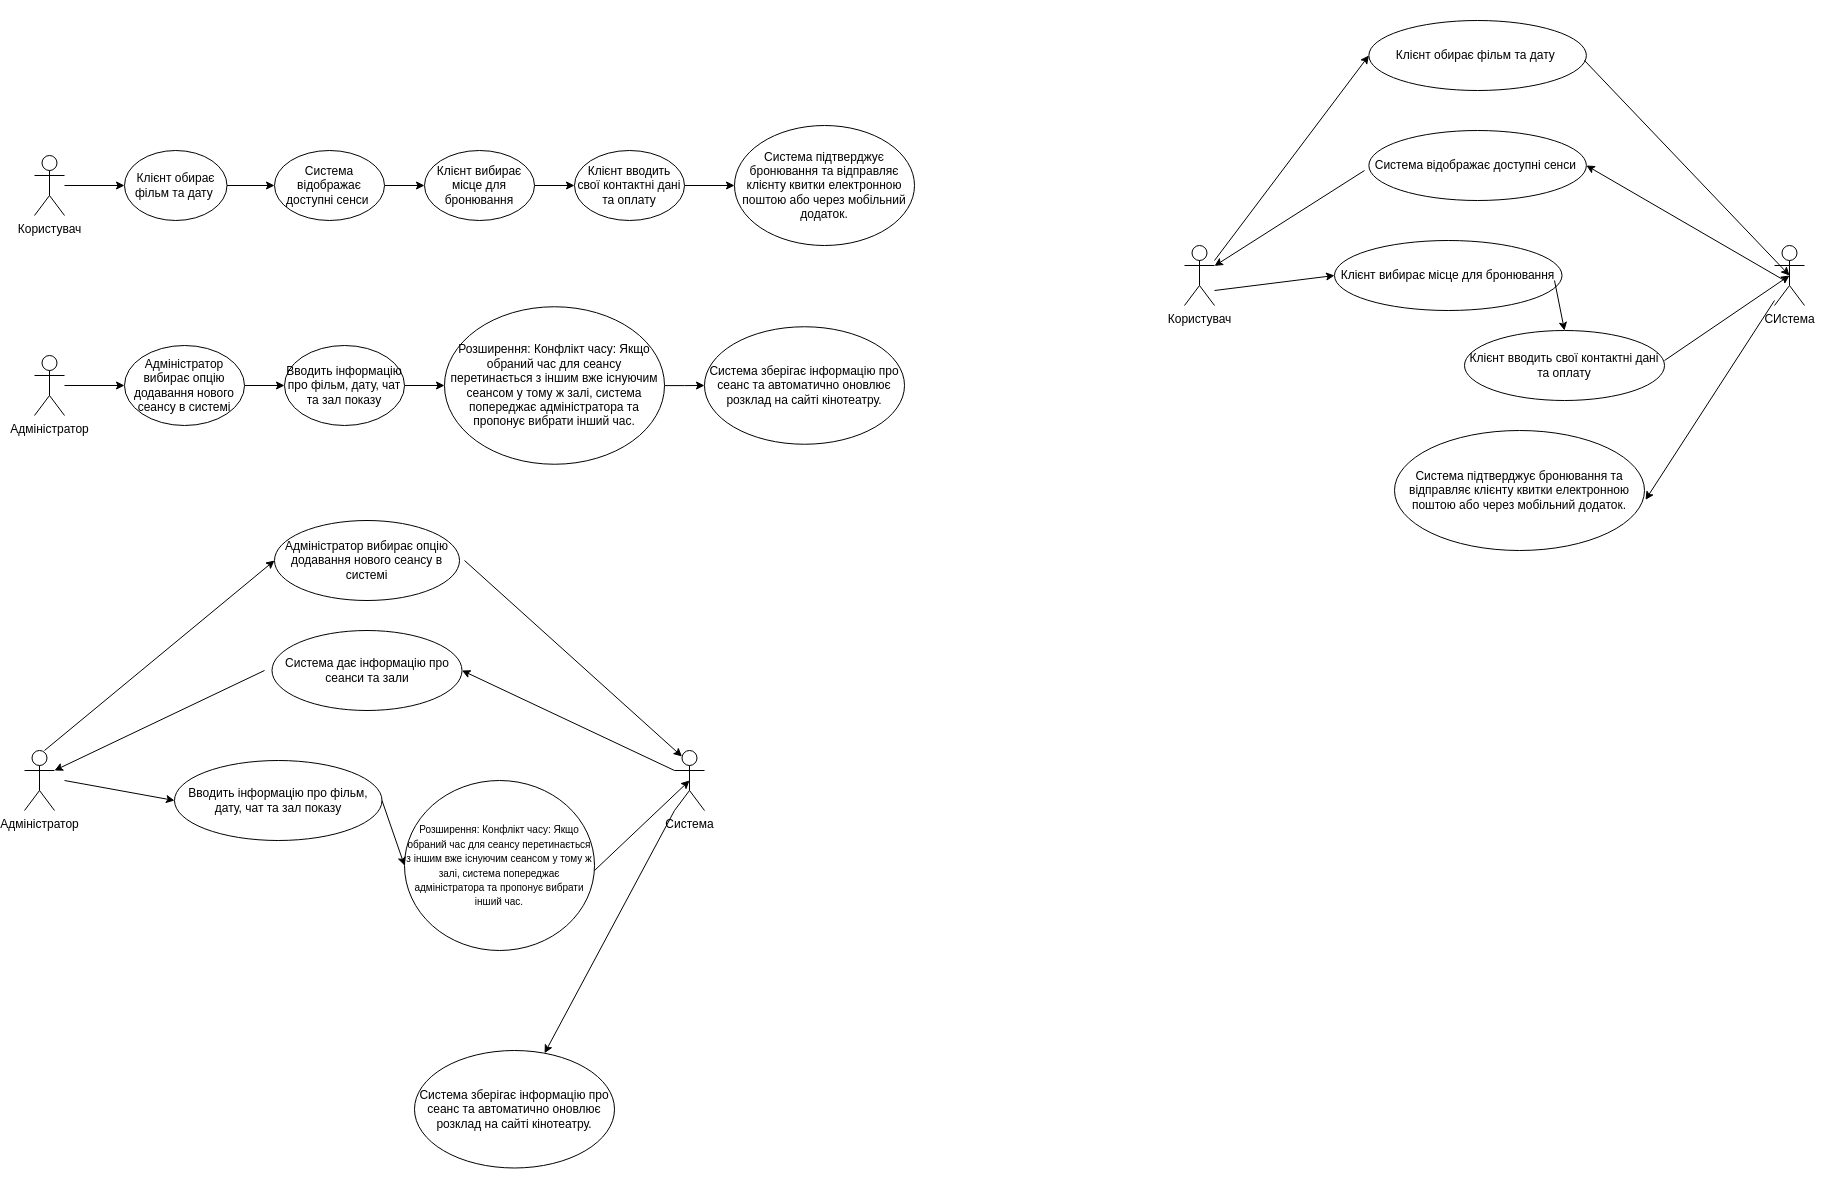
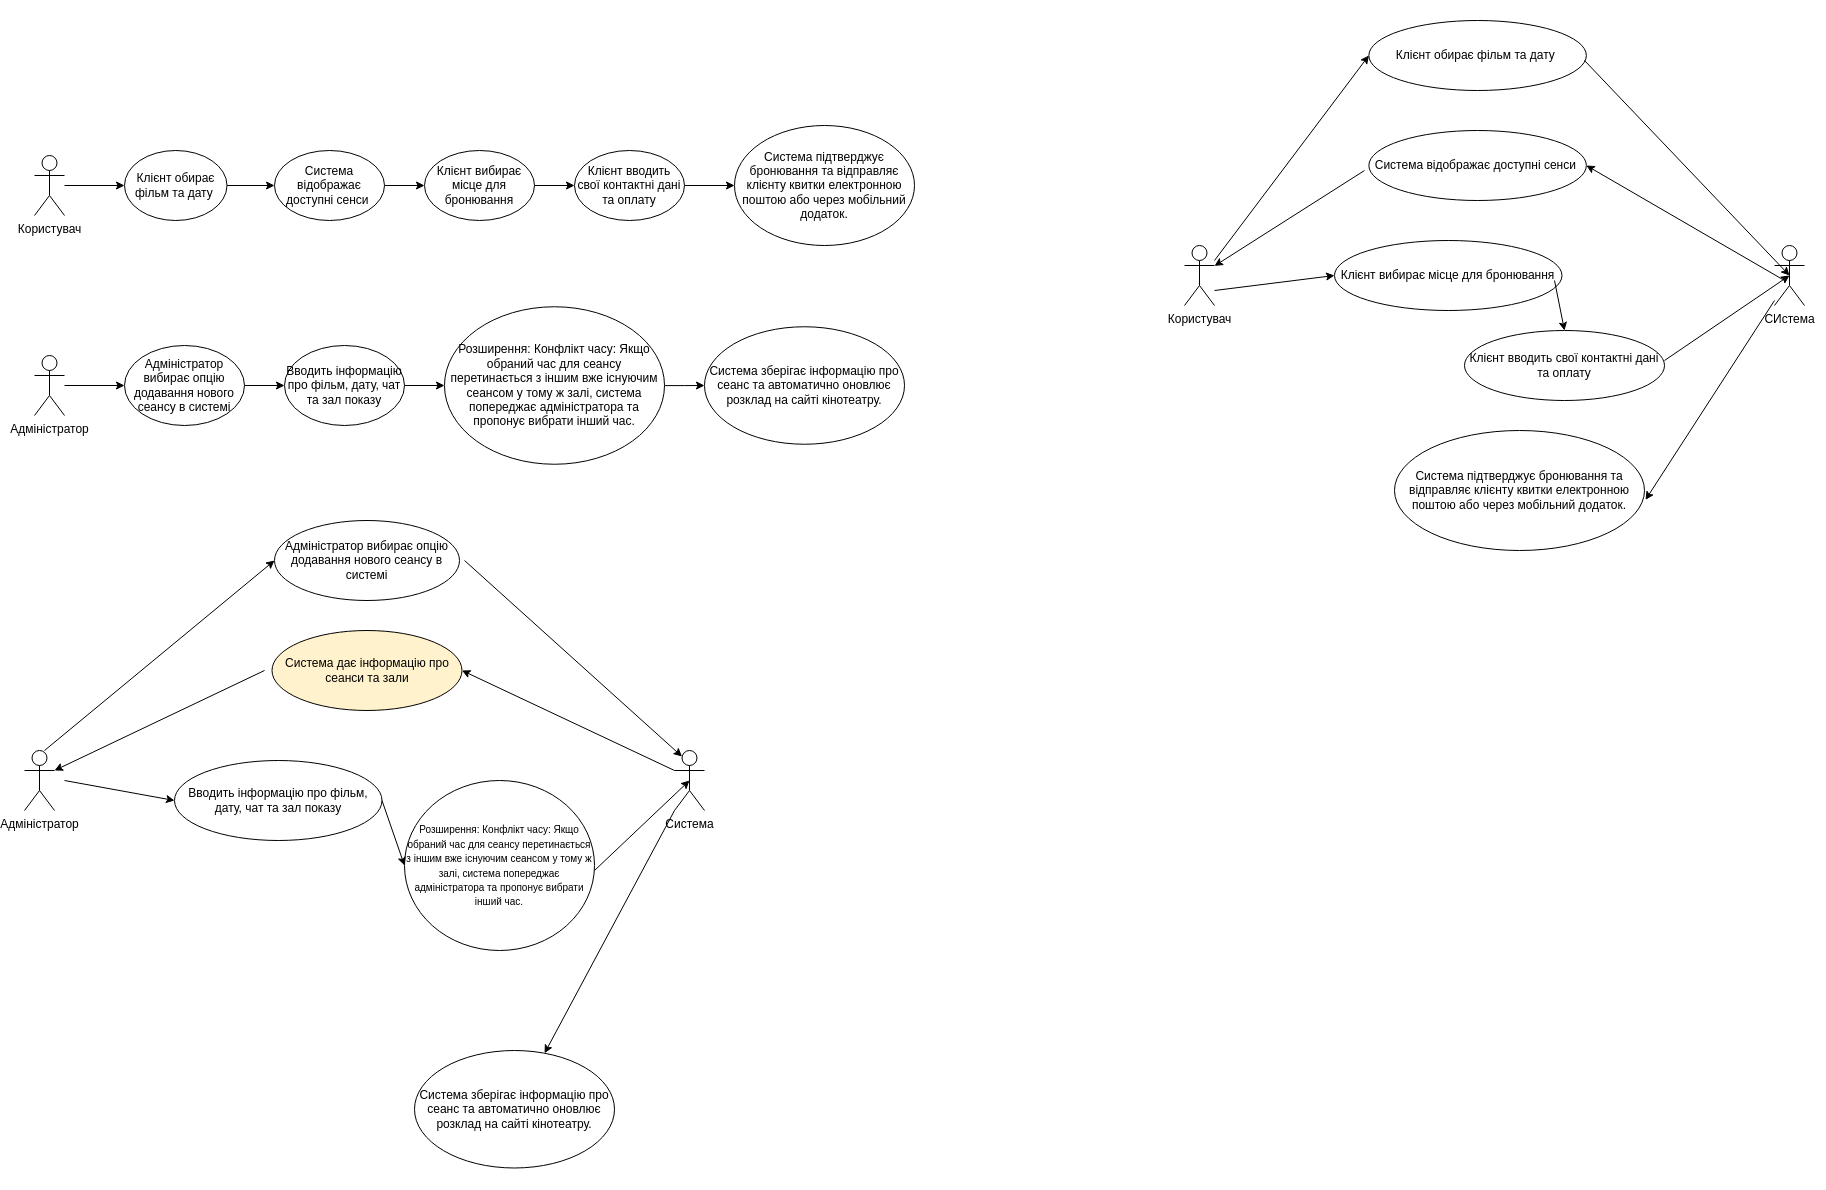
(367, 671) -> (367, 671)
